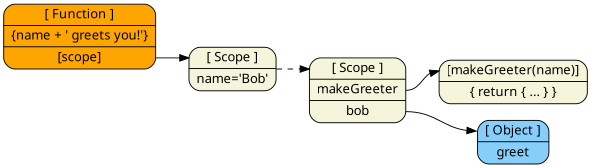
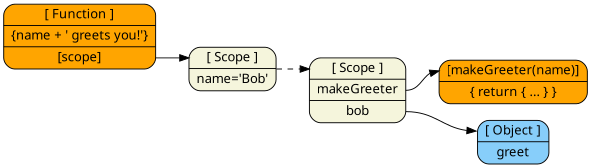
(513, 82) -> (513, 82)
